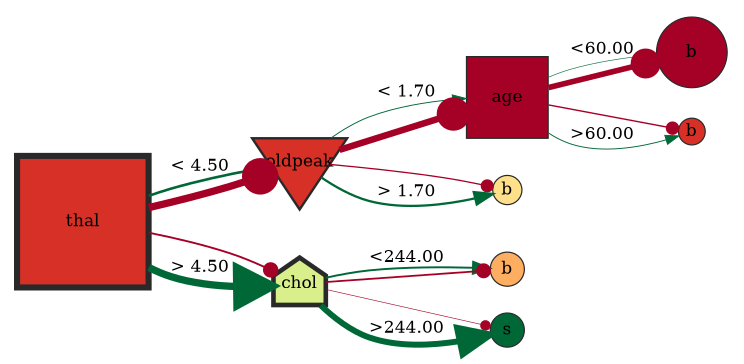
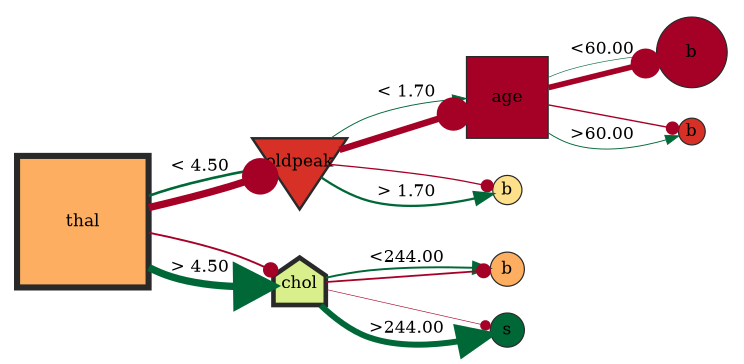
(83, 222) -> (83, 222)
